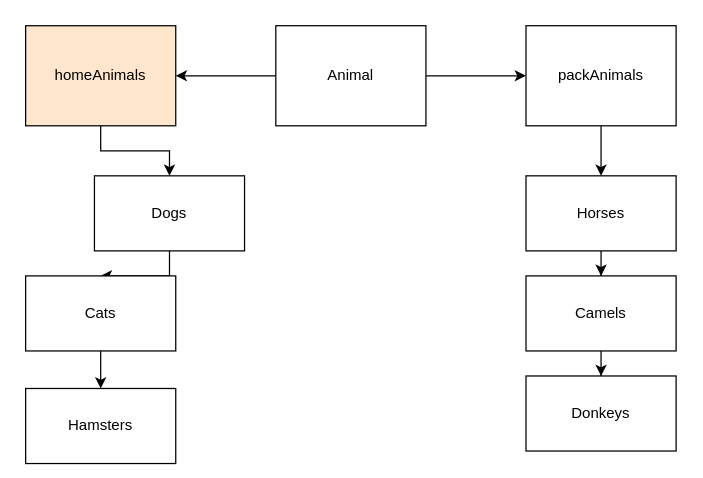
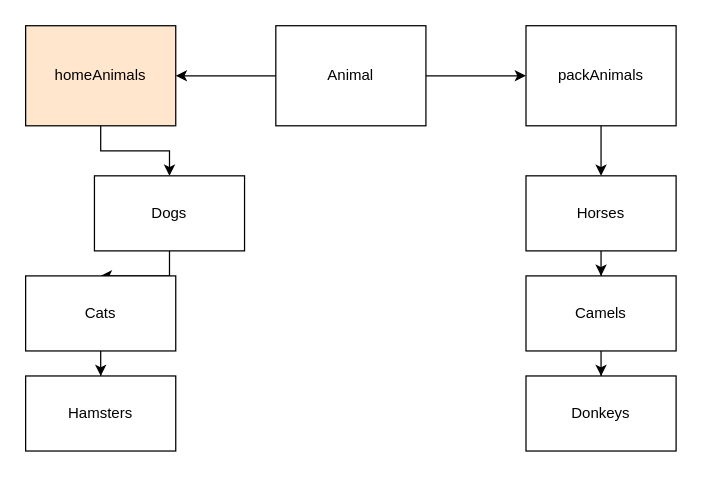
(101, 426) -> (101, 413)
